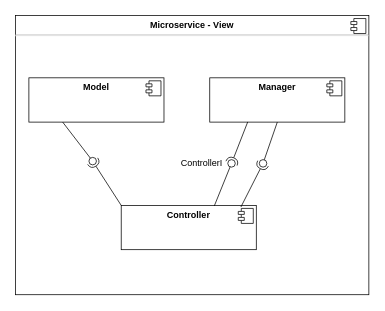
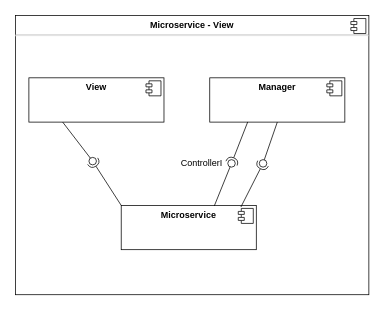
(40, 78) -> (38, 78)
(144, 205) -> (149, 205)
